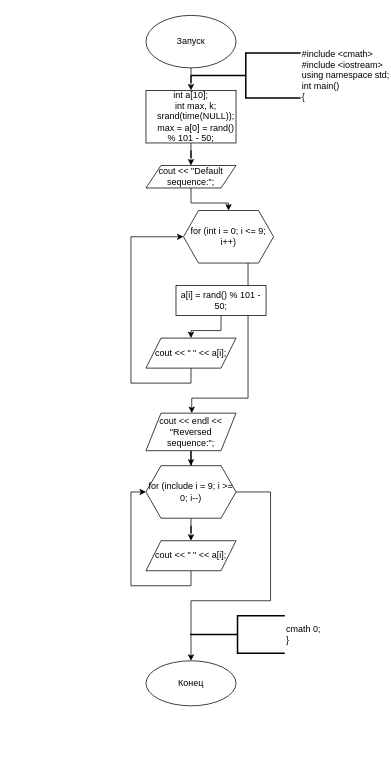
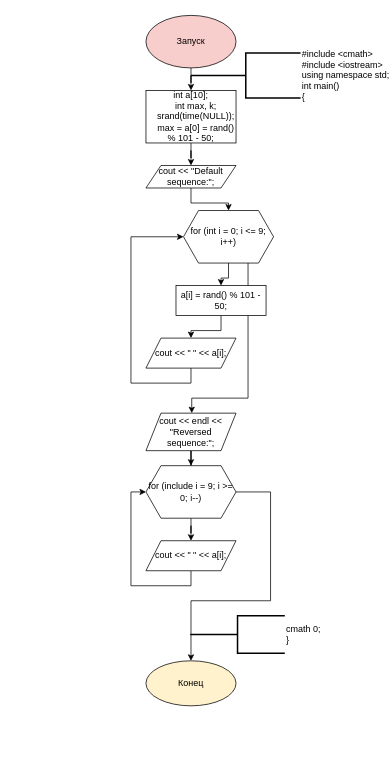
(191, 42) -> (191, 42)
none -> (228, 275)
(191, 683) -> (191, 683)
